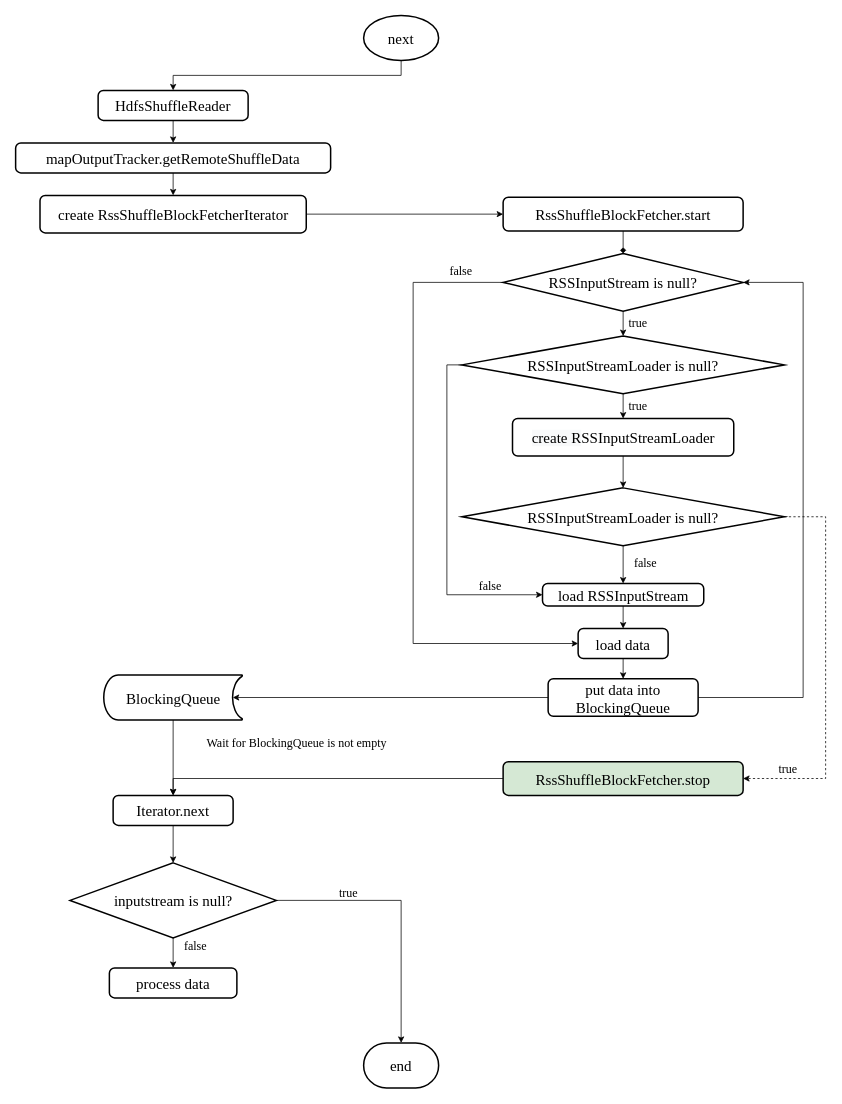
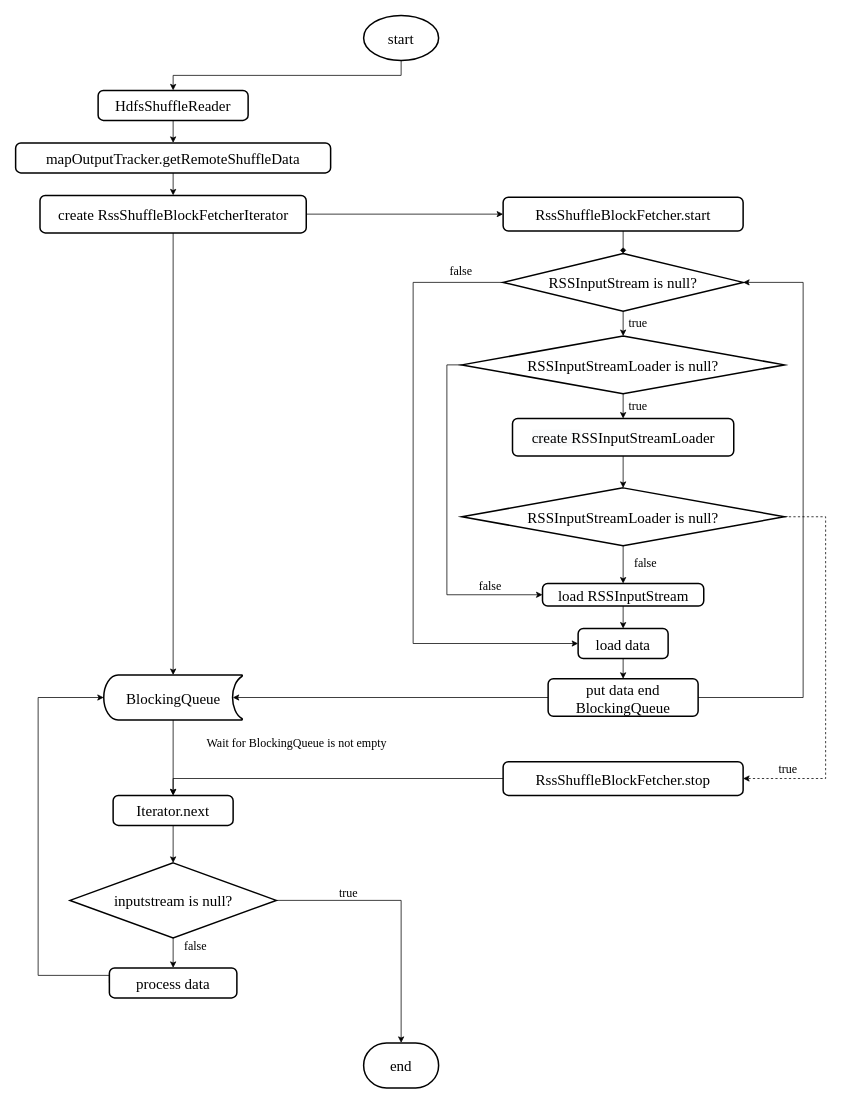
(401, 38) -> (401, 38)
none -> (173, 668)
(623, 698) -> (623, 698)
(623, 779) -> (623, 779)
none -> (73, 975)
